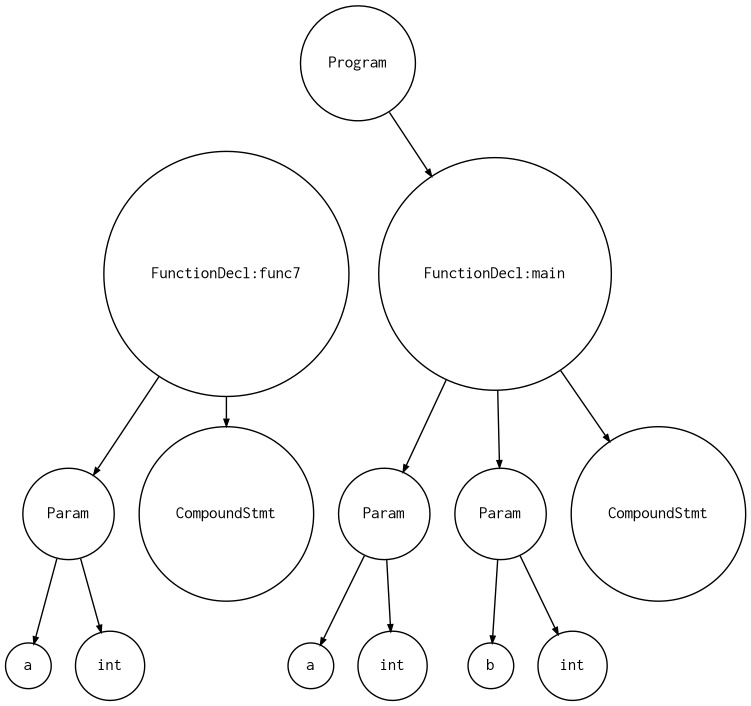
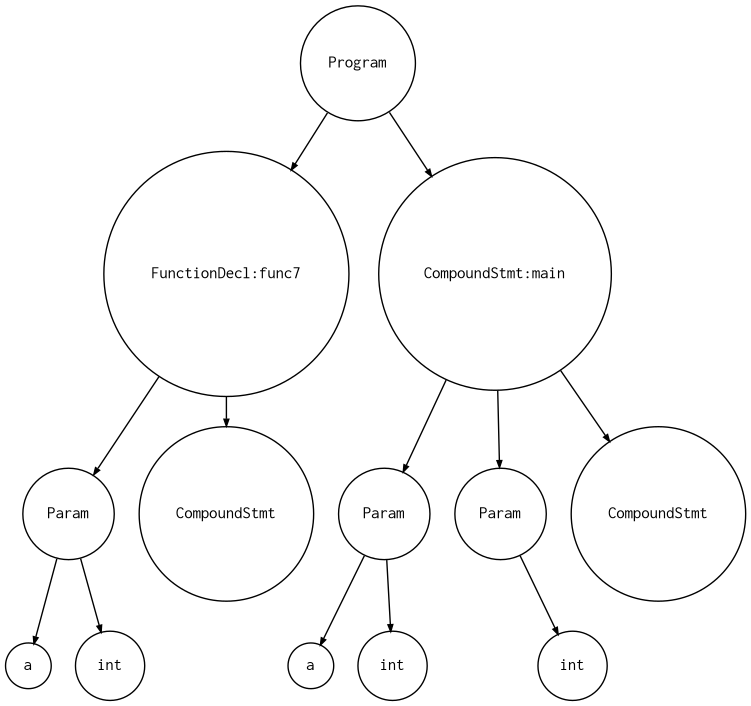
none -> (311, 138)
(495, 274) -> (495, 274)
(491, 666) -> none
